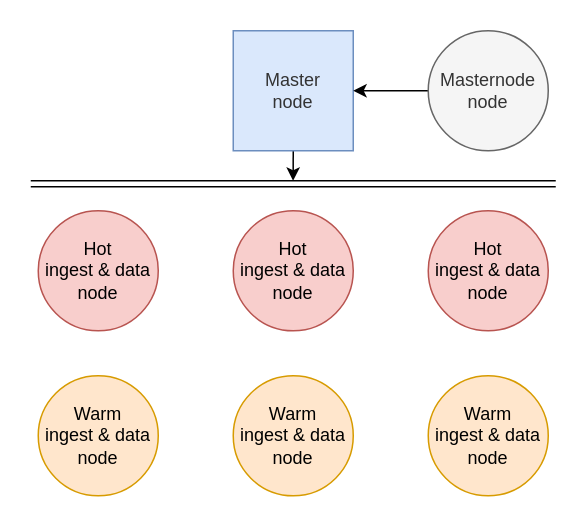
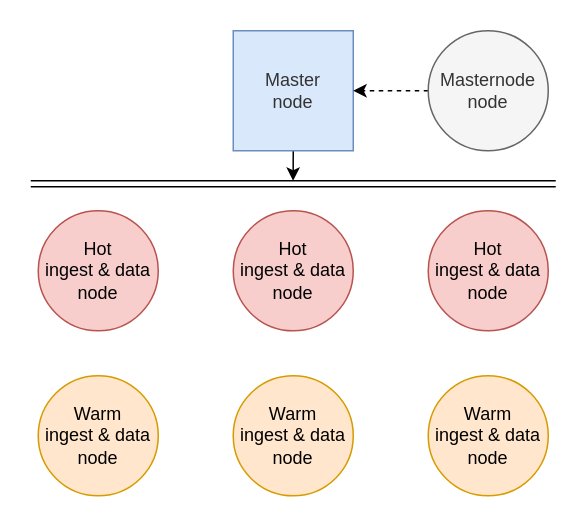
(394, 91) -> (394, 91)
